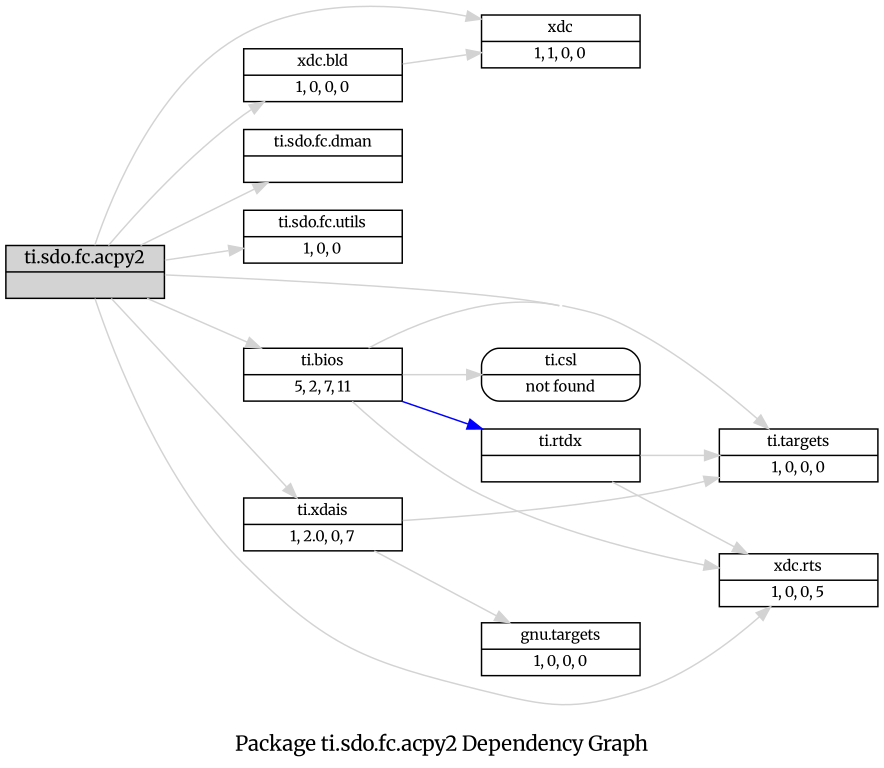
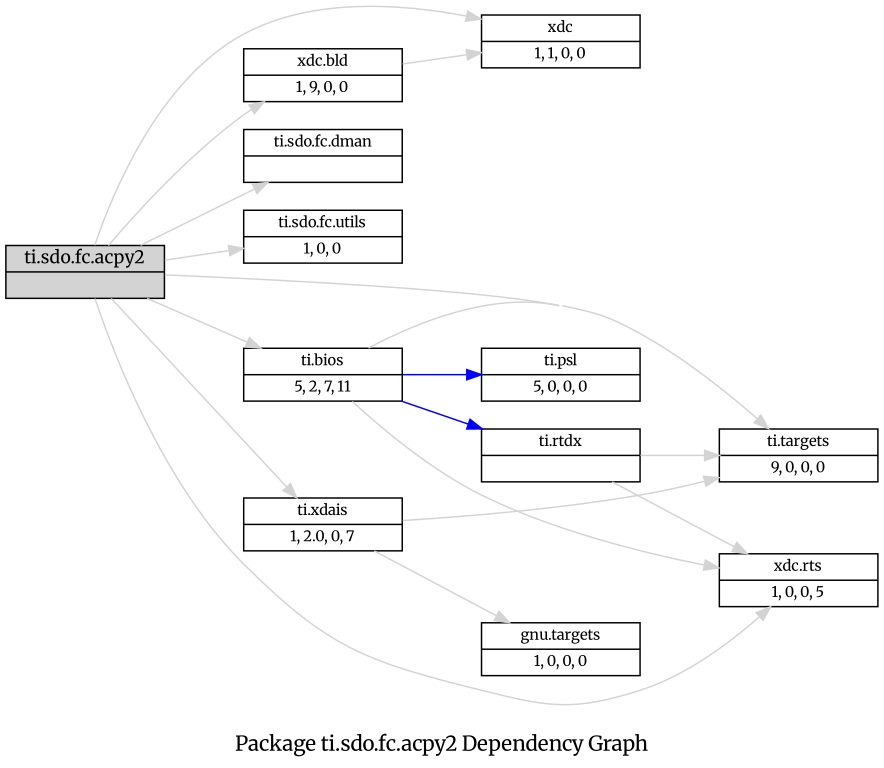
(323, 88) -> (323, 88)
none -> (561, 375)
(561, 375) -> none
(799, 468) -> (799, 468)
